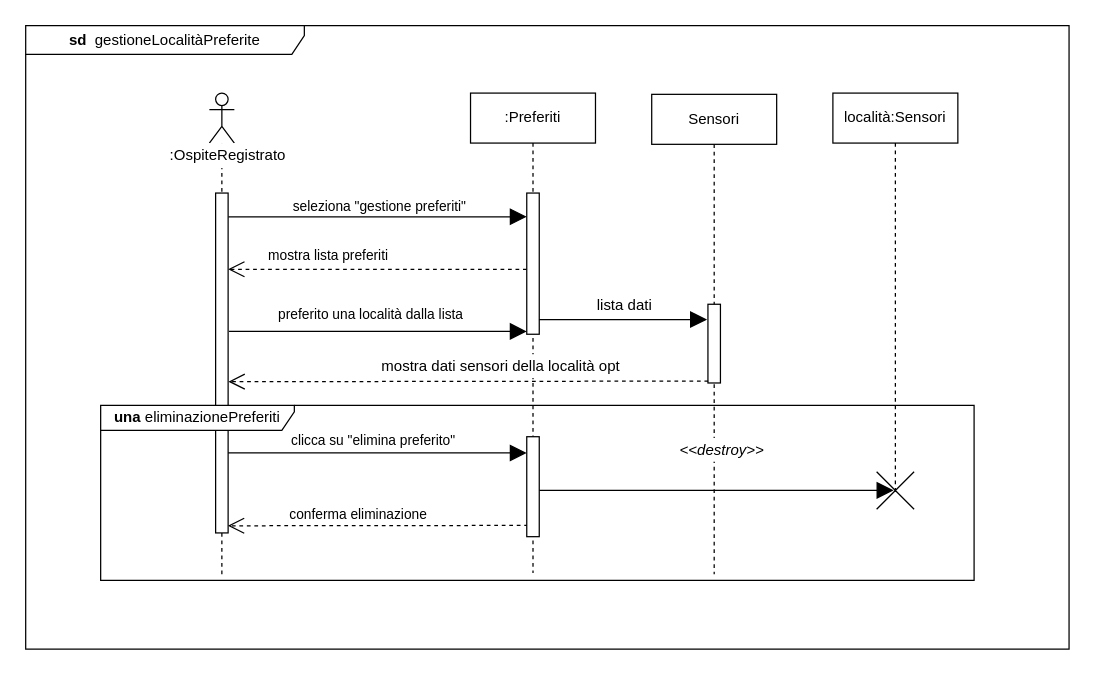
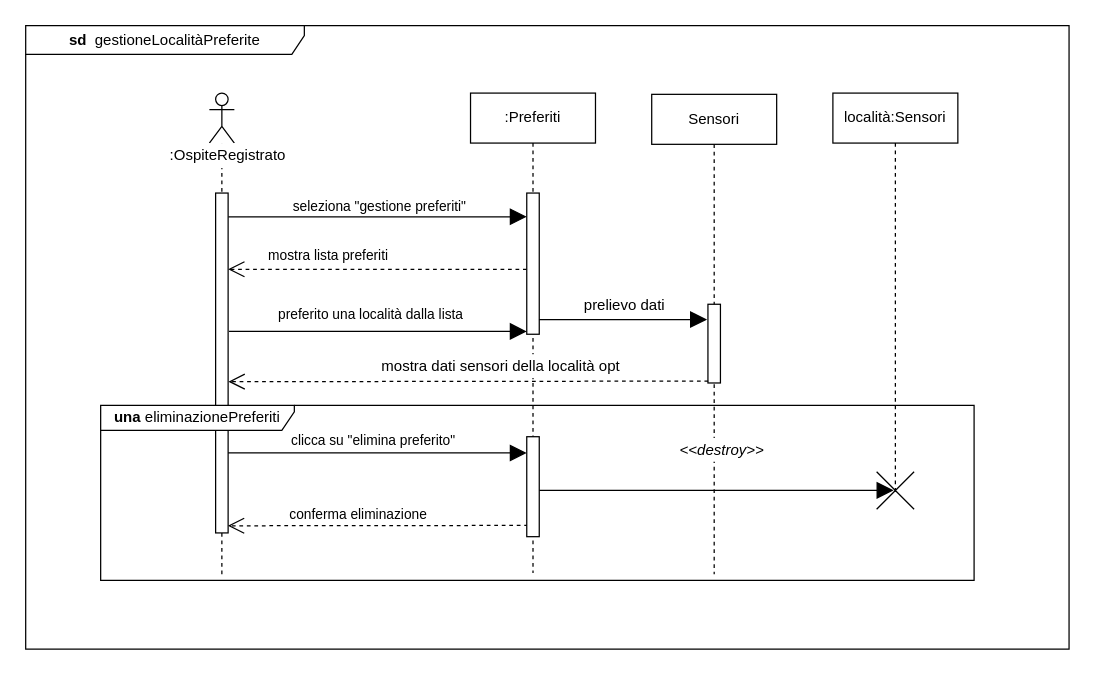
(625, 306) -> (625, 306)
